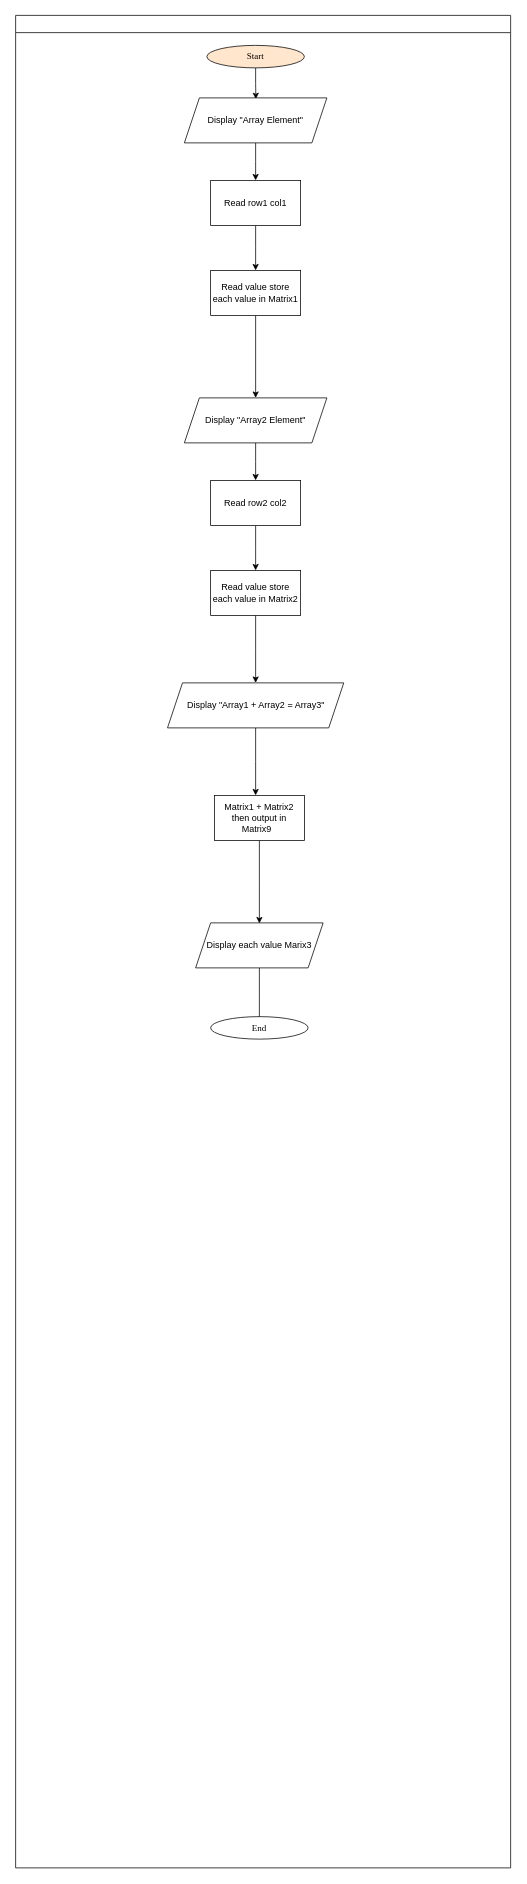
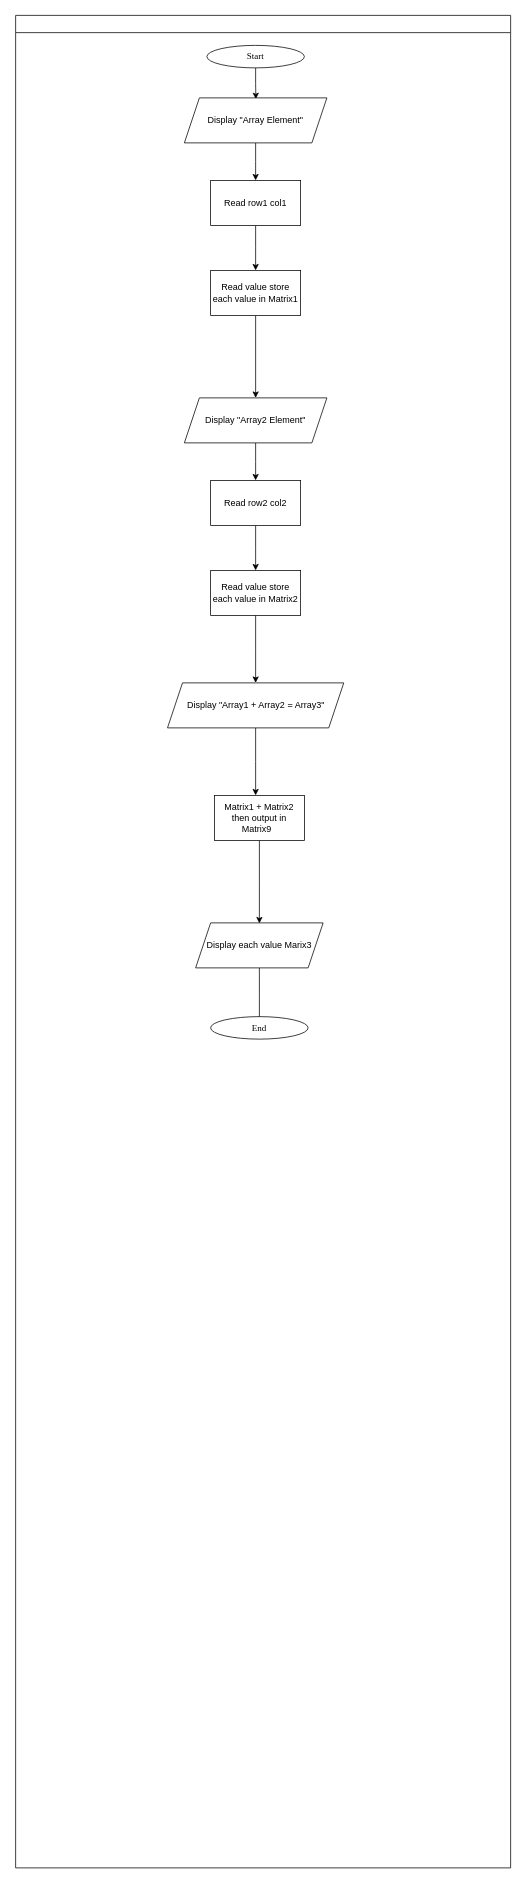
(255, 57) -> (255, 57)
